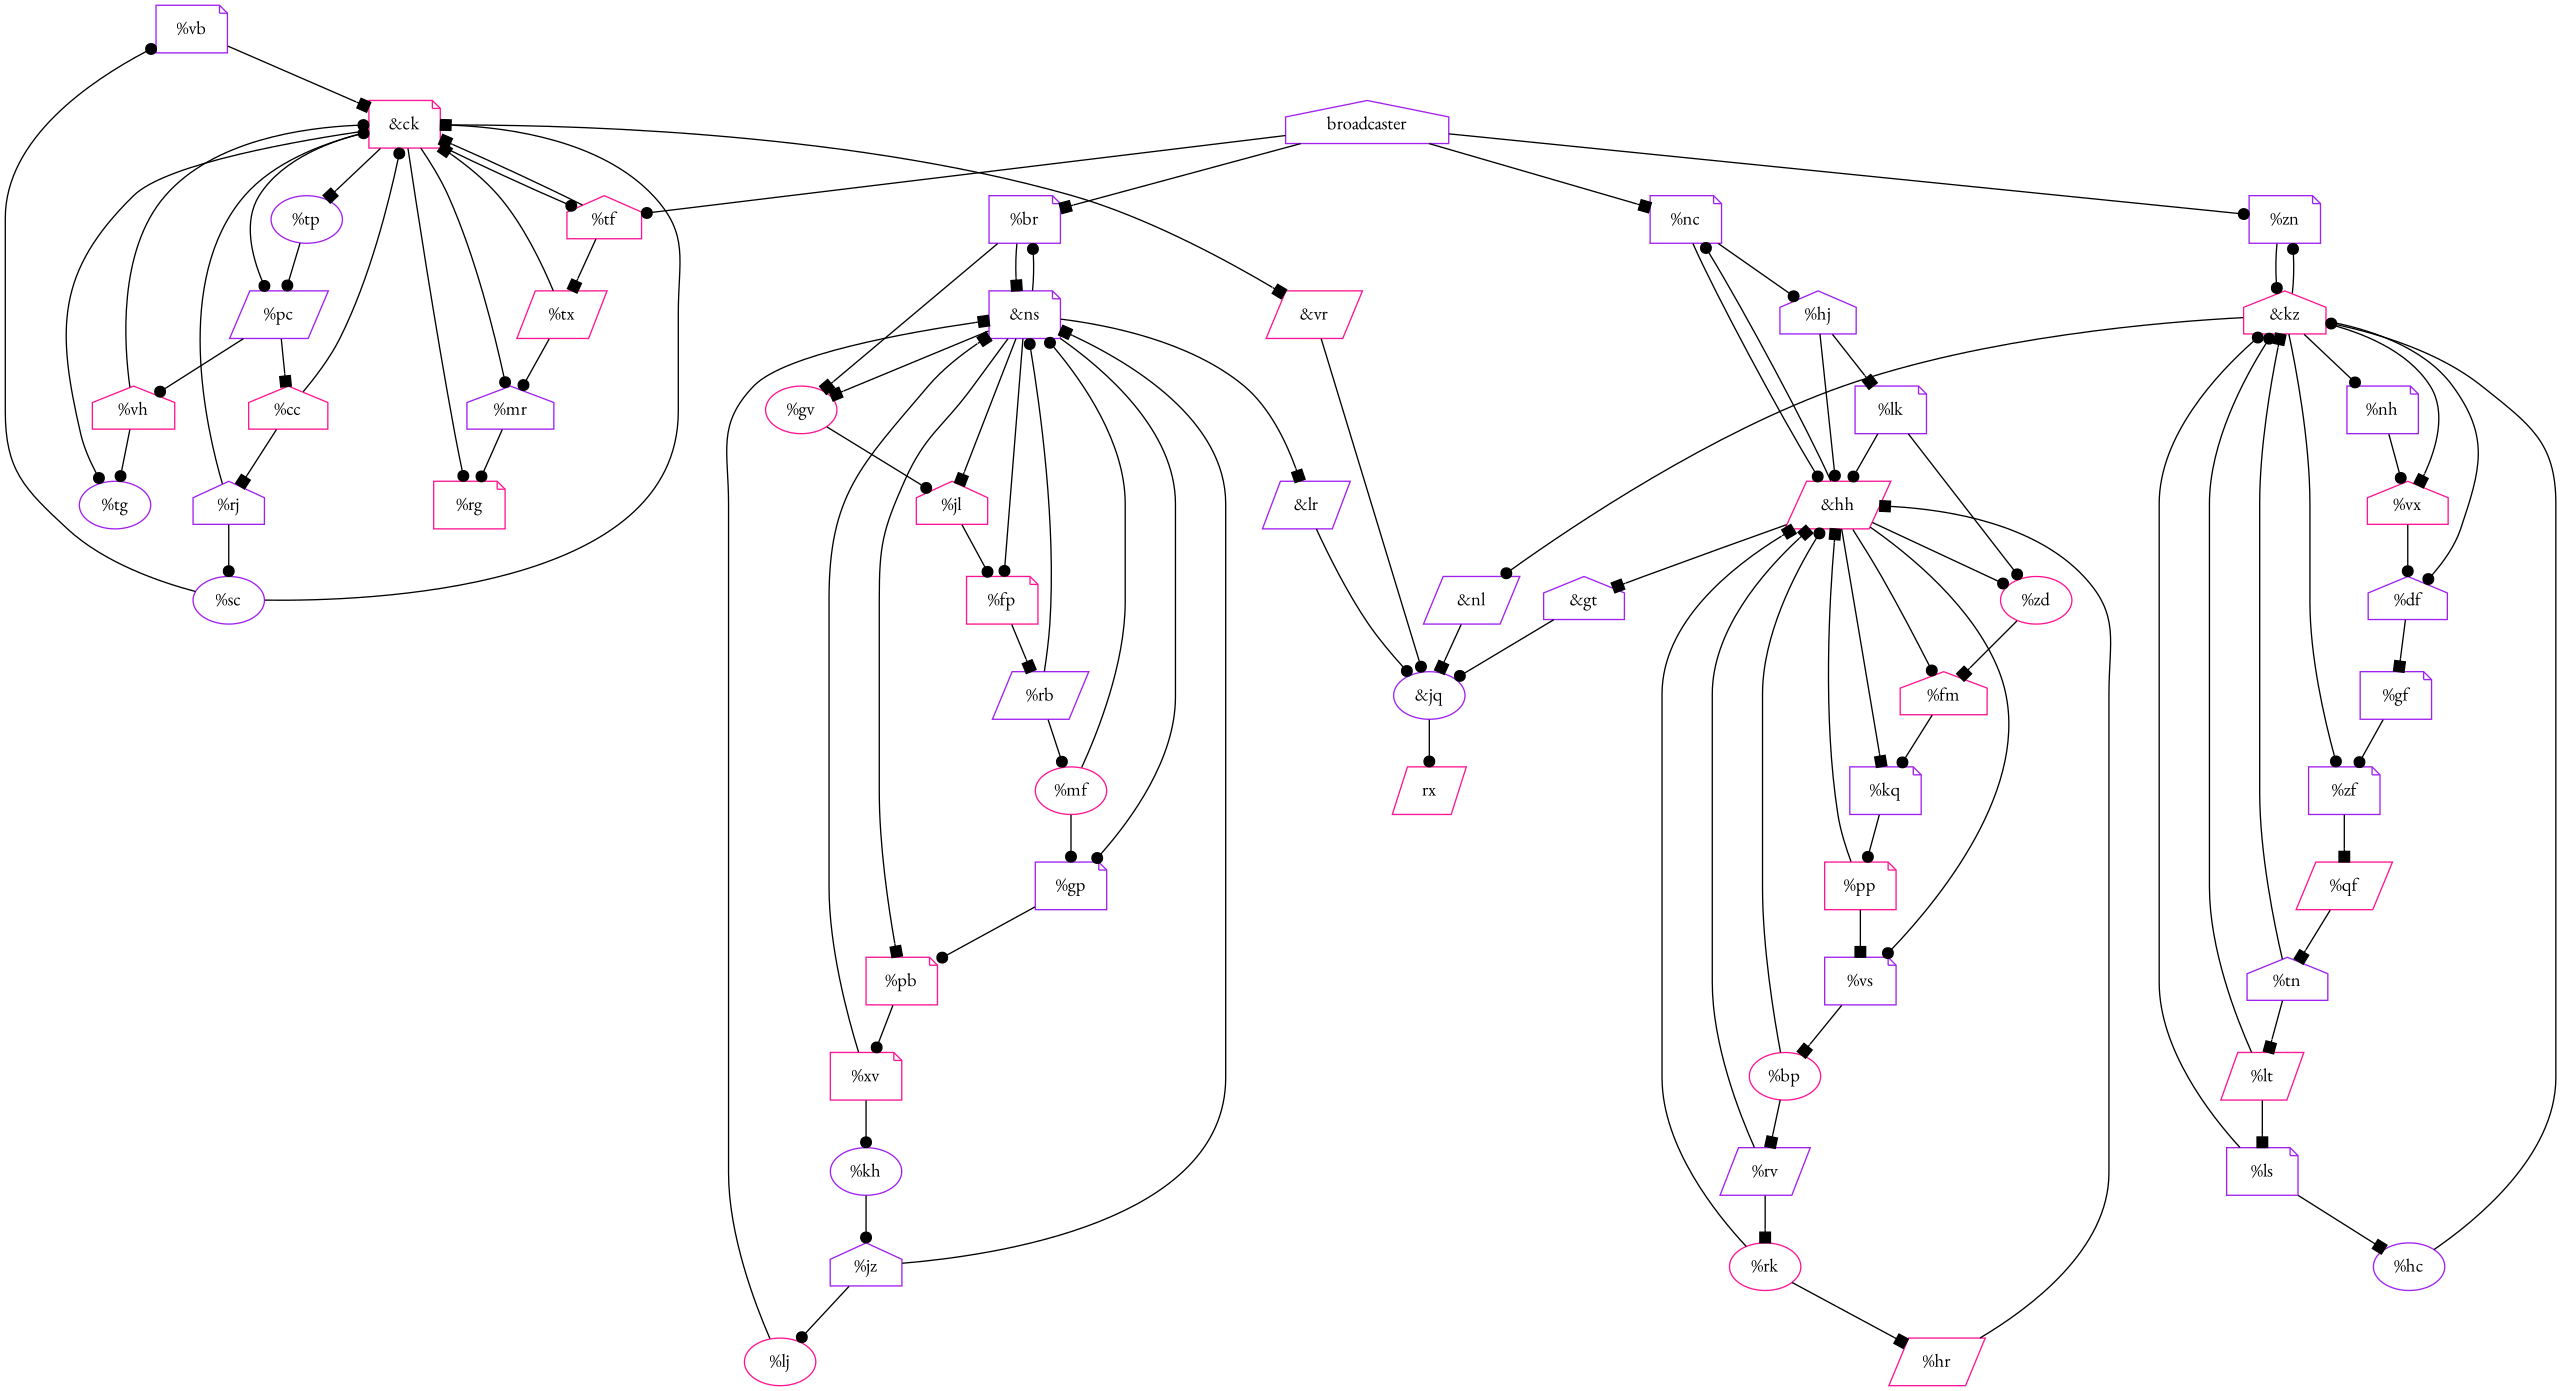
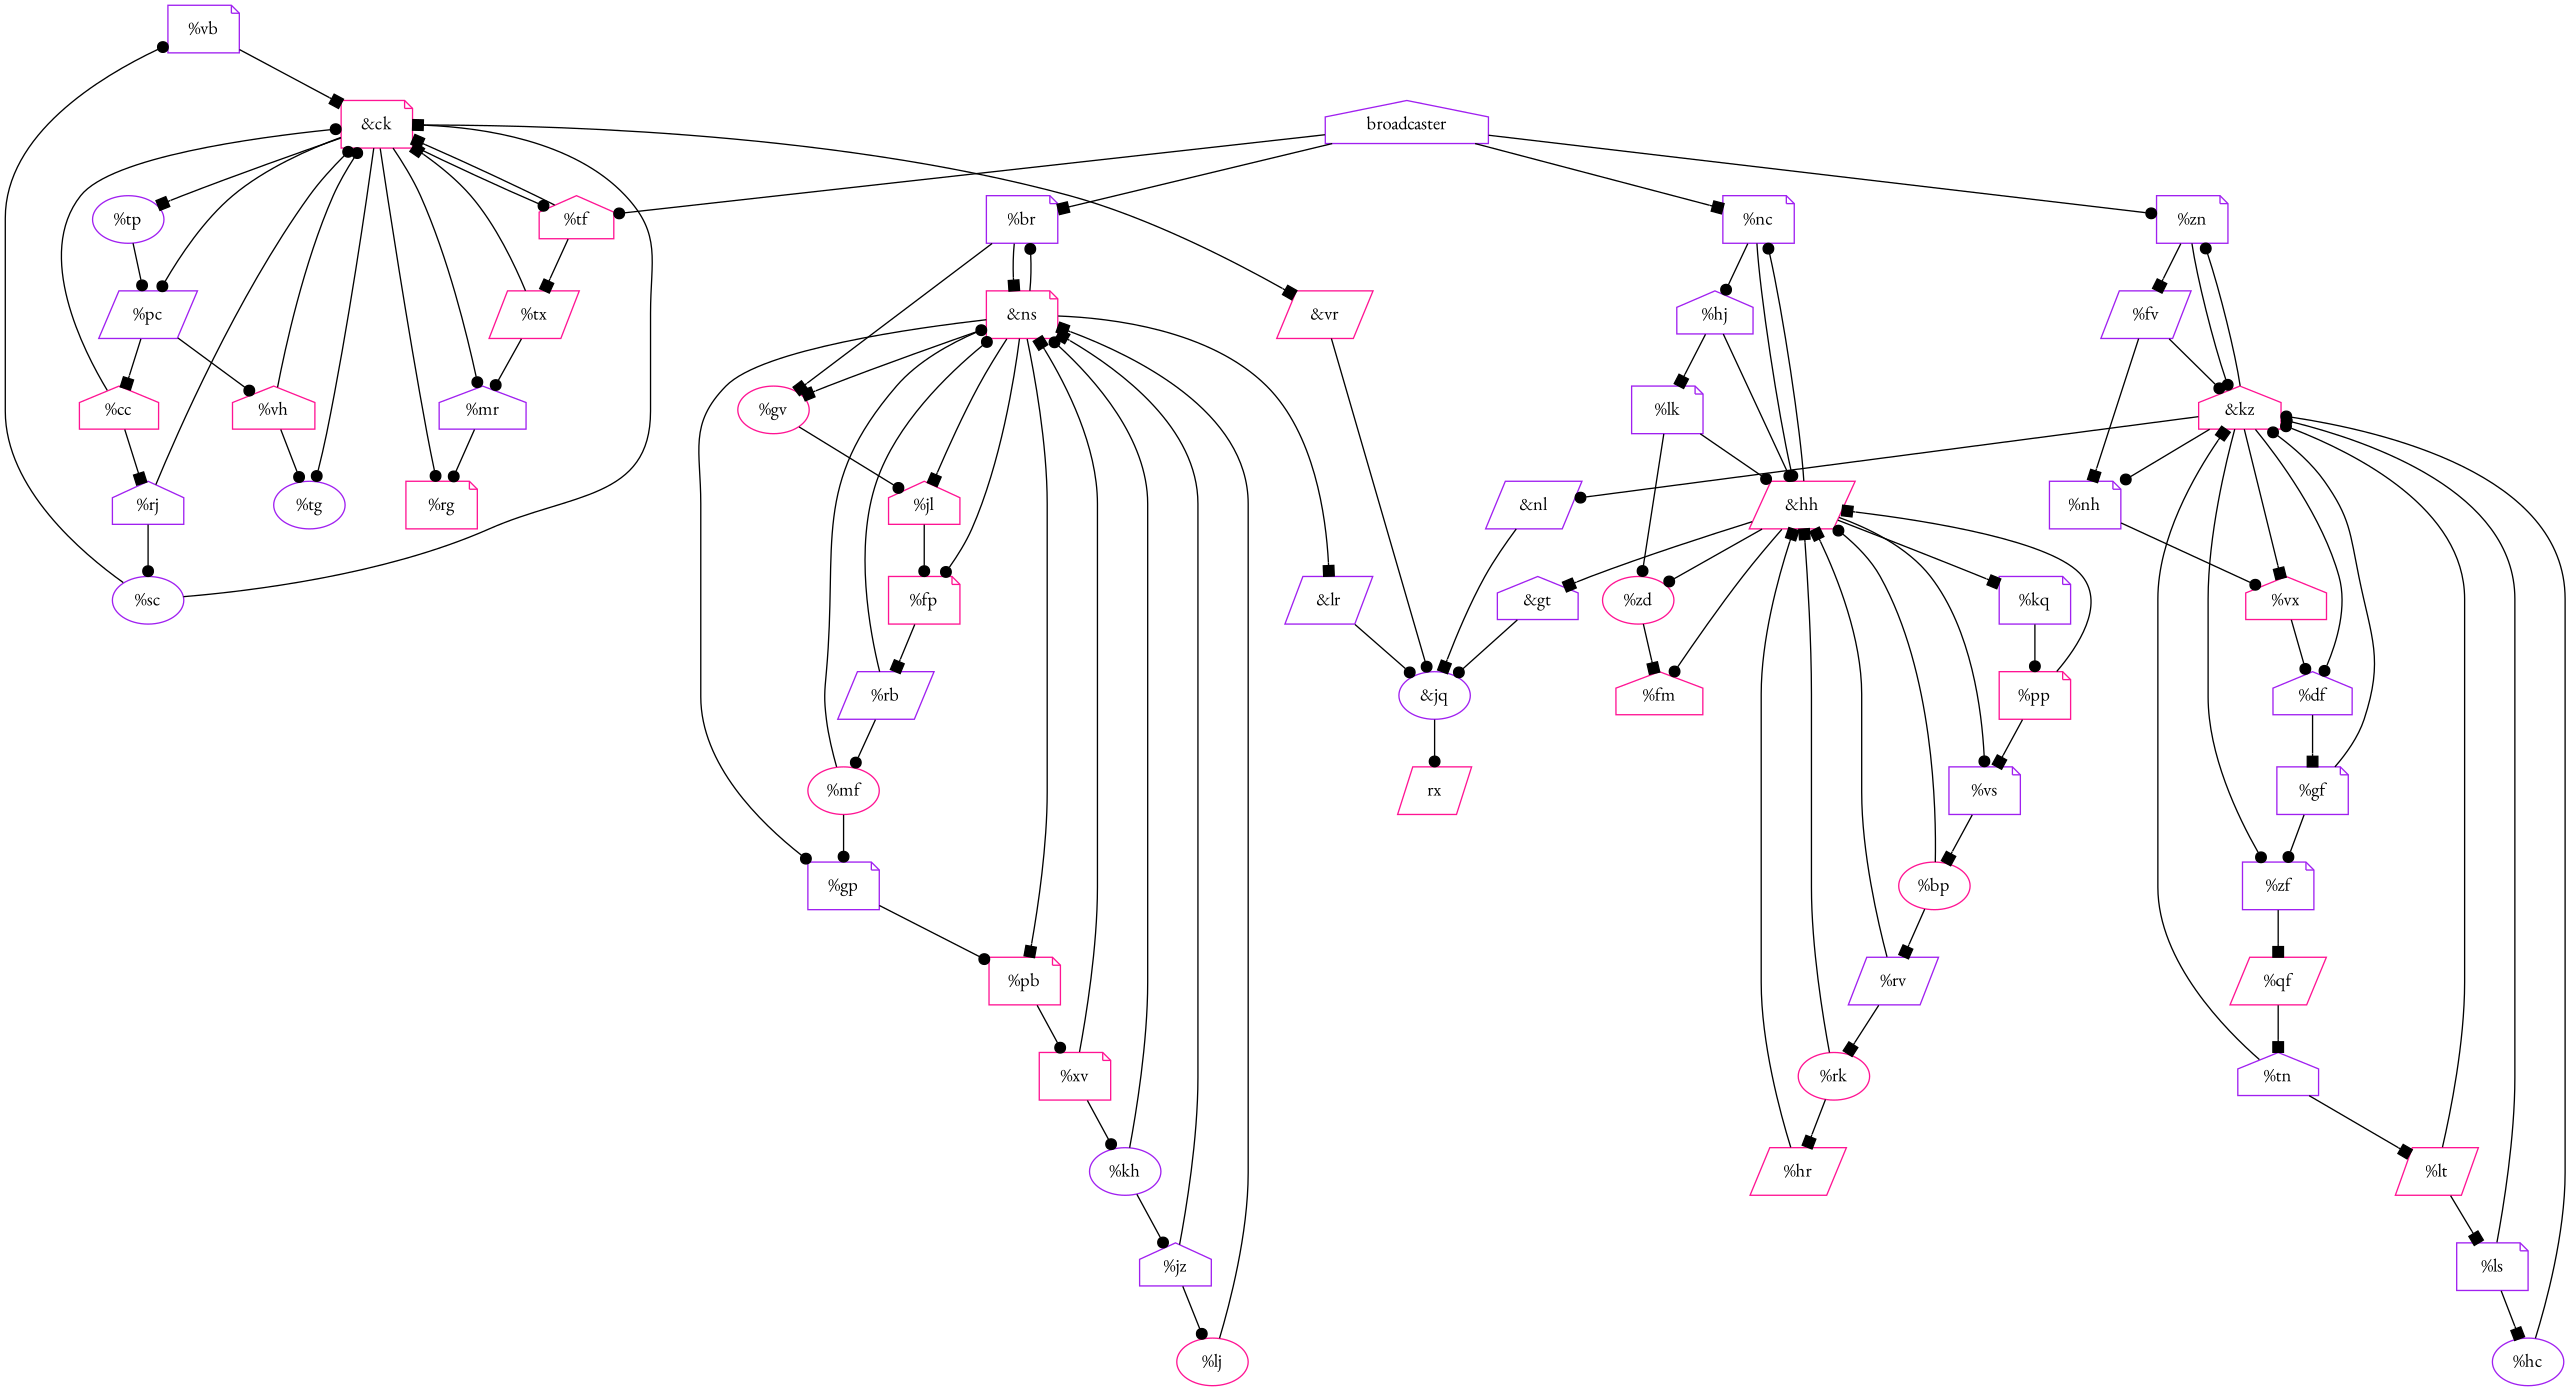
(1025, 315) -> (1022, 315)
none -> (2146, 315)
none -> (2362, 593)
none -> (1148, 733)
(1919, 736) -> none
